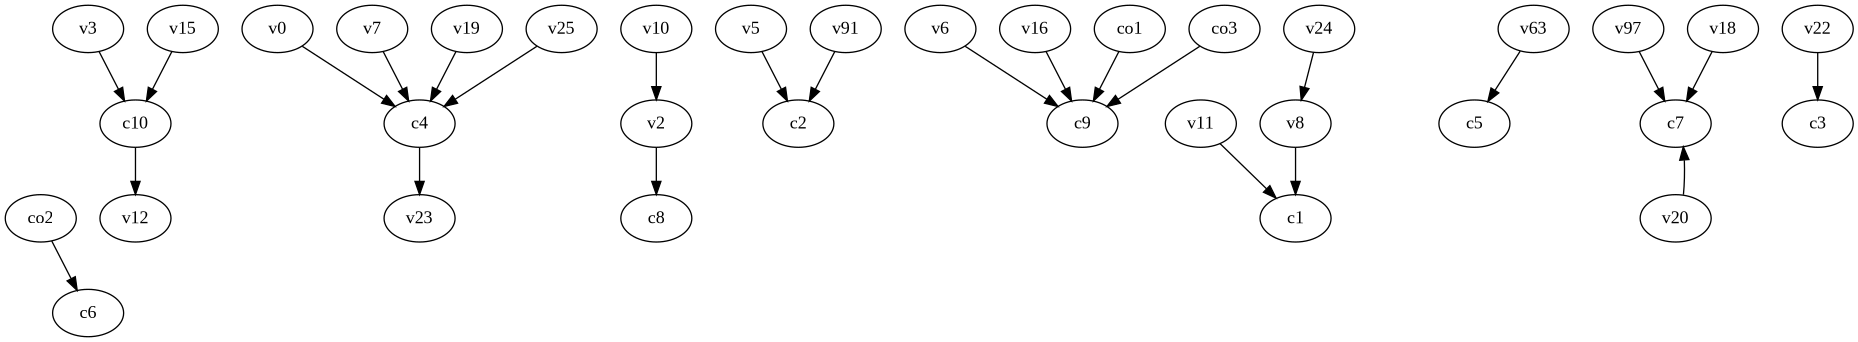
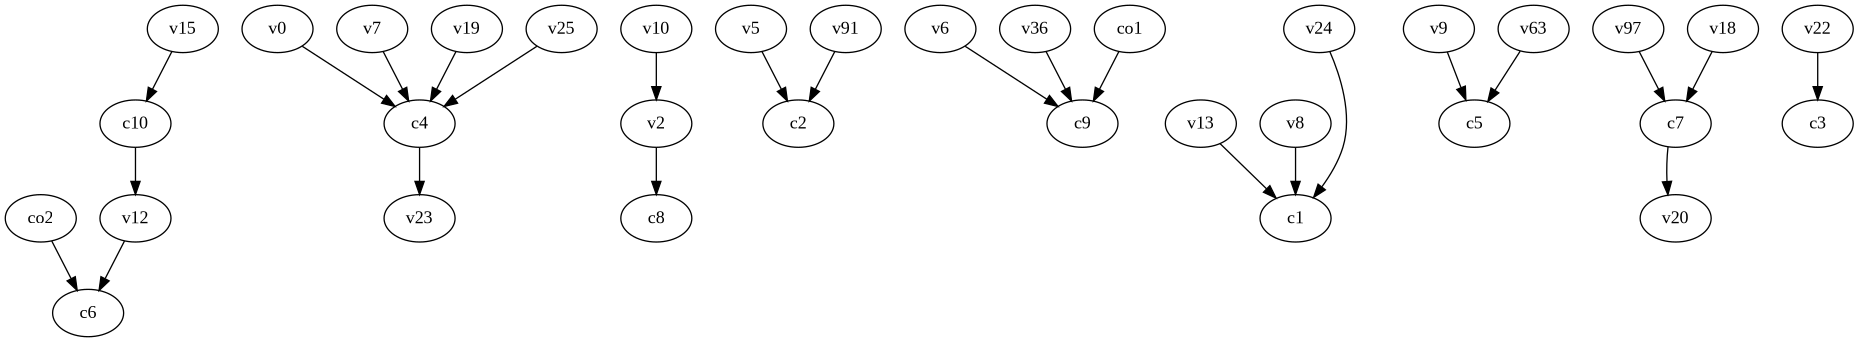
(88, 29) -> none
(1035, 29) -> (1035, 29)
(1225, 29) -> none
none -> (1439, 29)
(1309, 70) -> (1346, 121)
(1201, 124) -> (1201, 124)
(1684, 177) -> (1667, 164)
none -> (115, 260)
